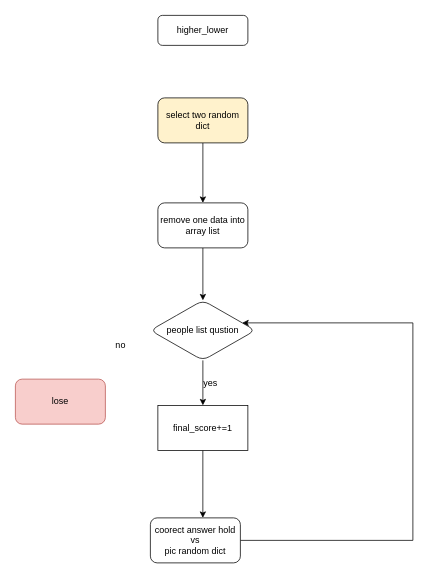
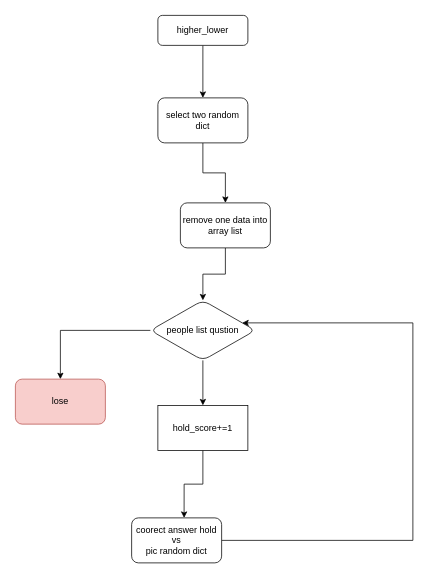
none -> (203, 91)
(203, 120) -> (203, 120)
(203, 225) -> (225, 225)
none -> (84, 330)
(120, 345) -> none
(210, 383) -> none
(203, 428) -> (203, 428)
(195, 540) -> (177, 540)
